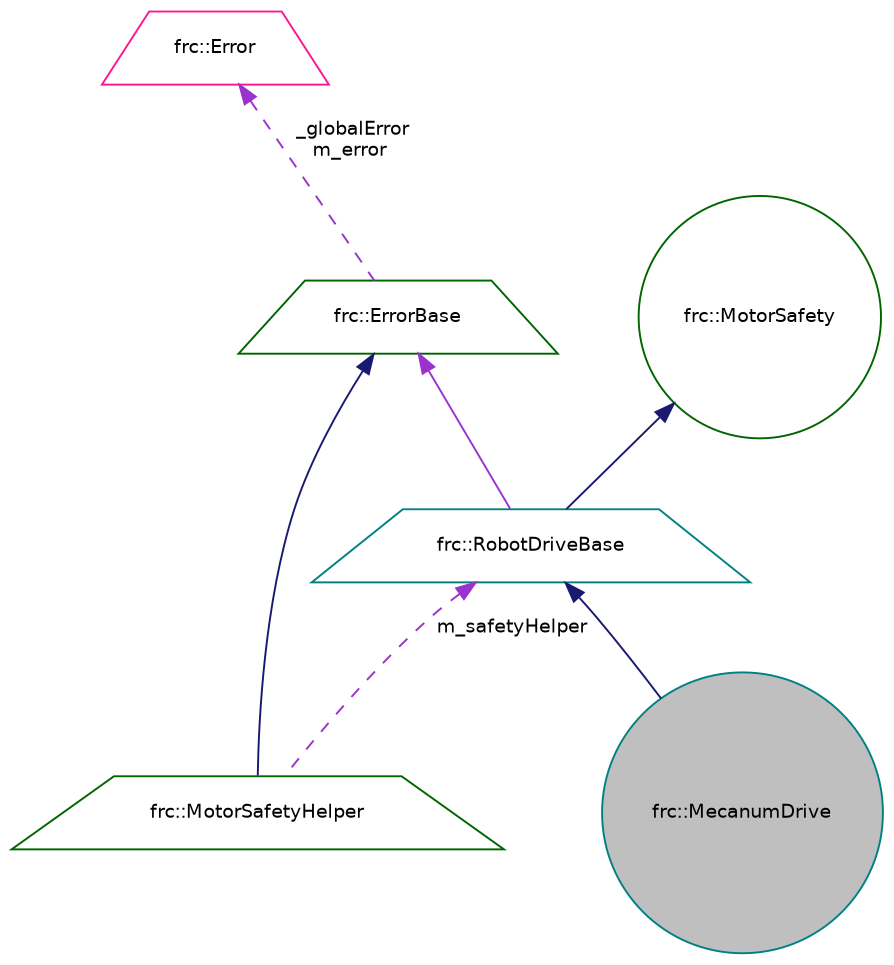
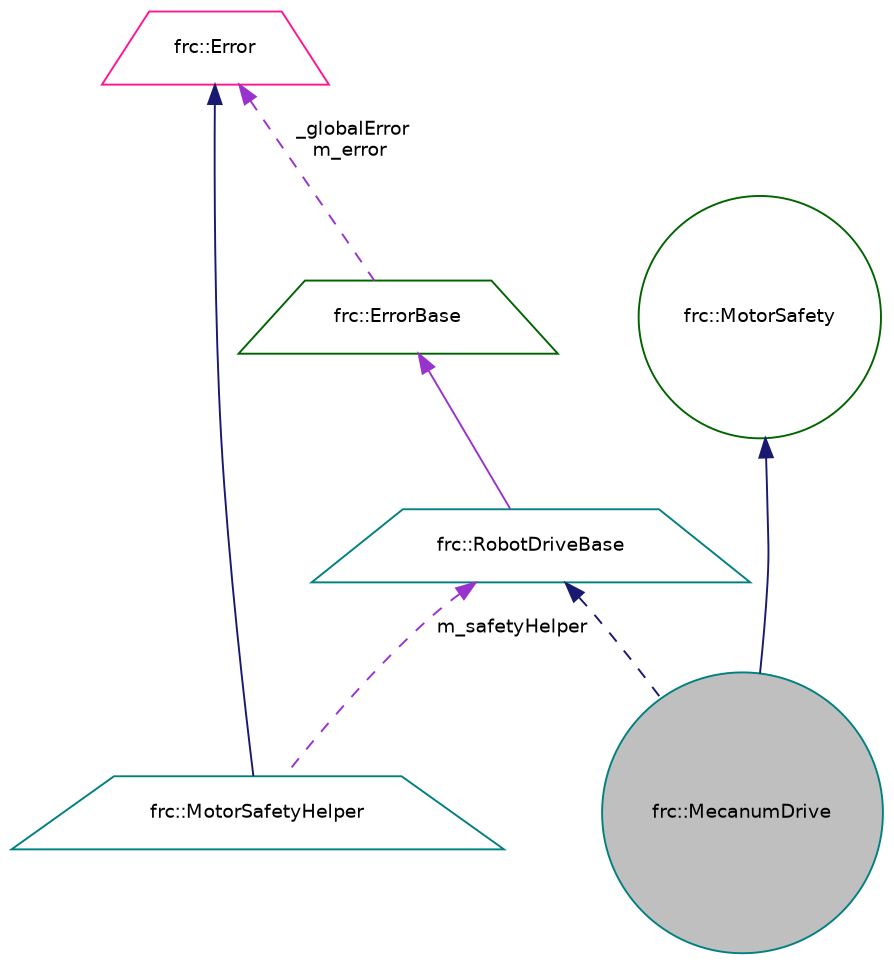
(613, 463) -> (768, 566)
(280, 565) -> (221, 441)
(621, 647) -> (621, 647)
(258, 813) -> (258, 813)
